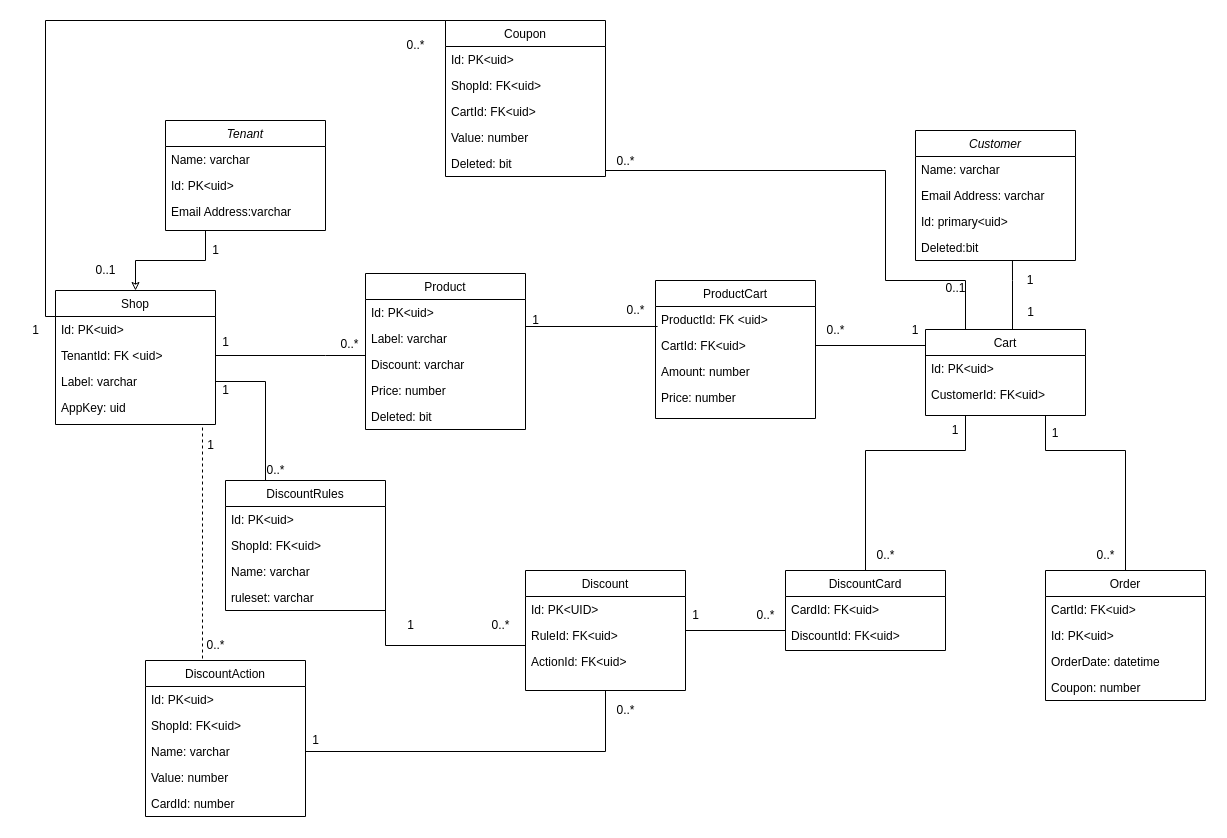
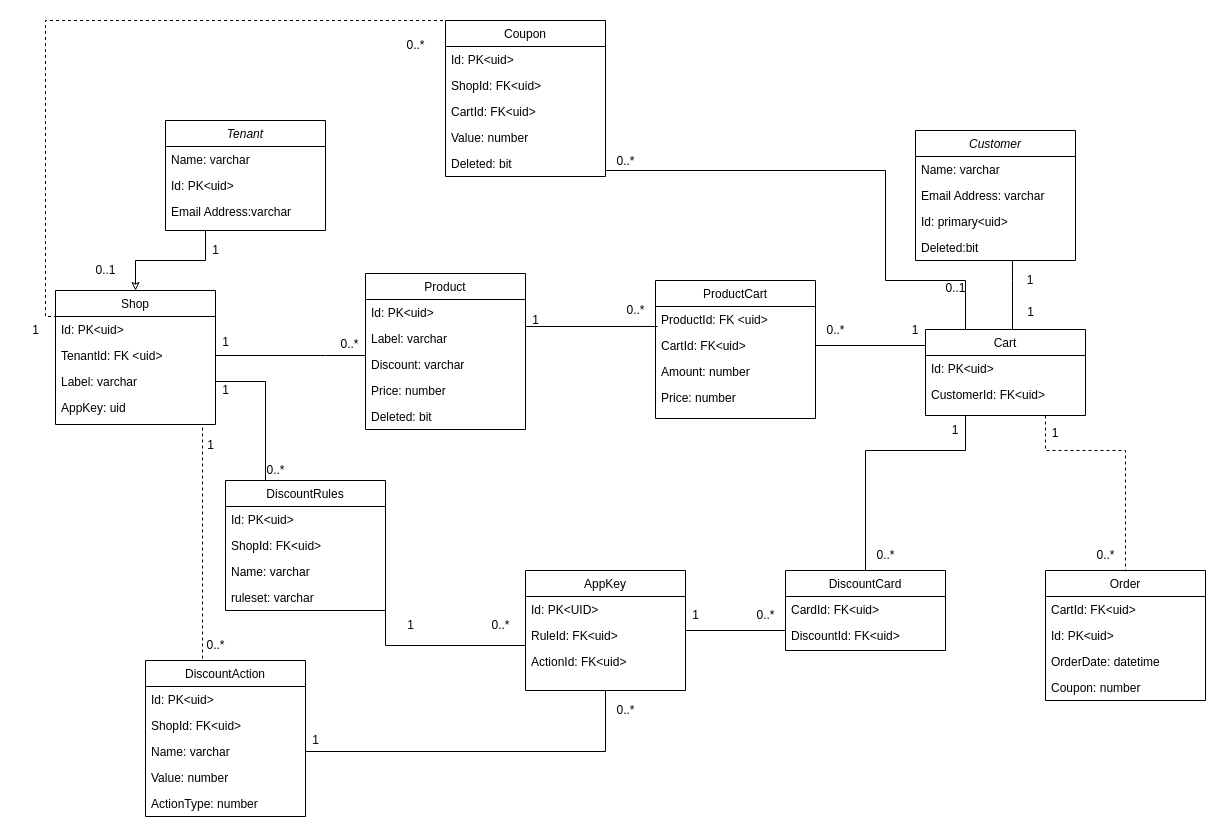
(95, 21) -> (95, 21)
(1126, 454) -> (1126, 454)
(605, 584) -> (605, 584)
(195, 804) -> (207, 804)
